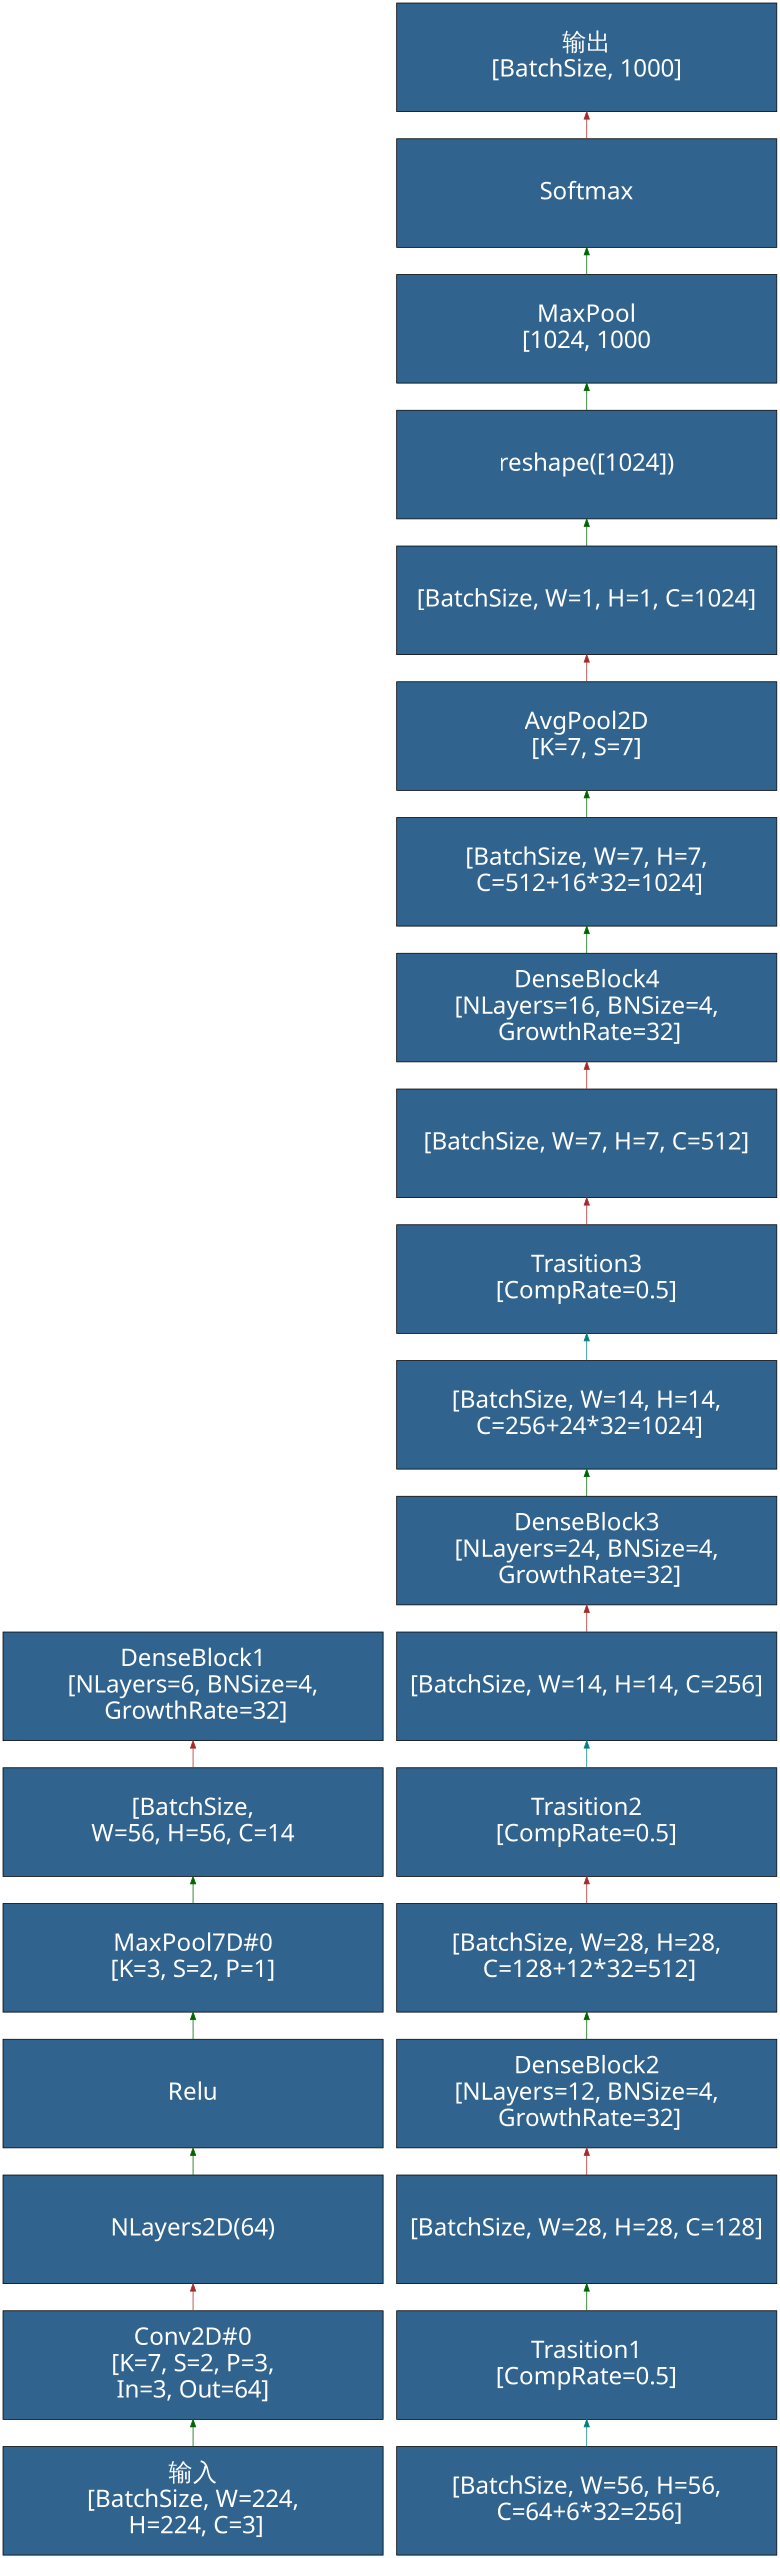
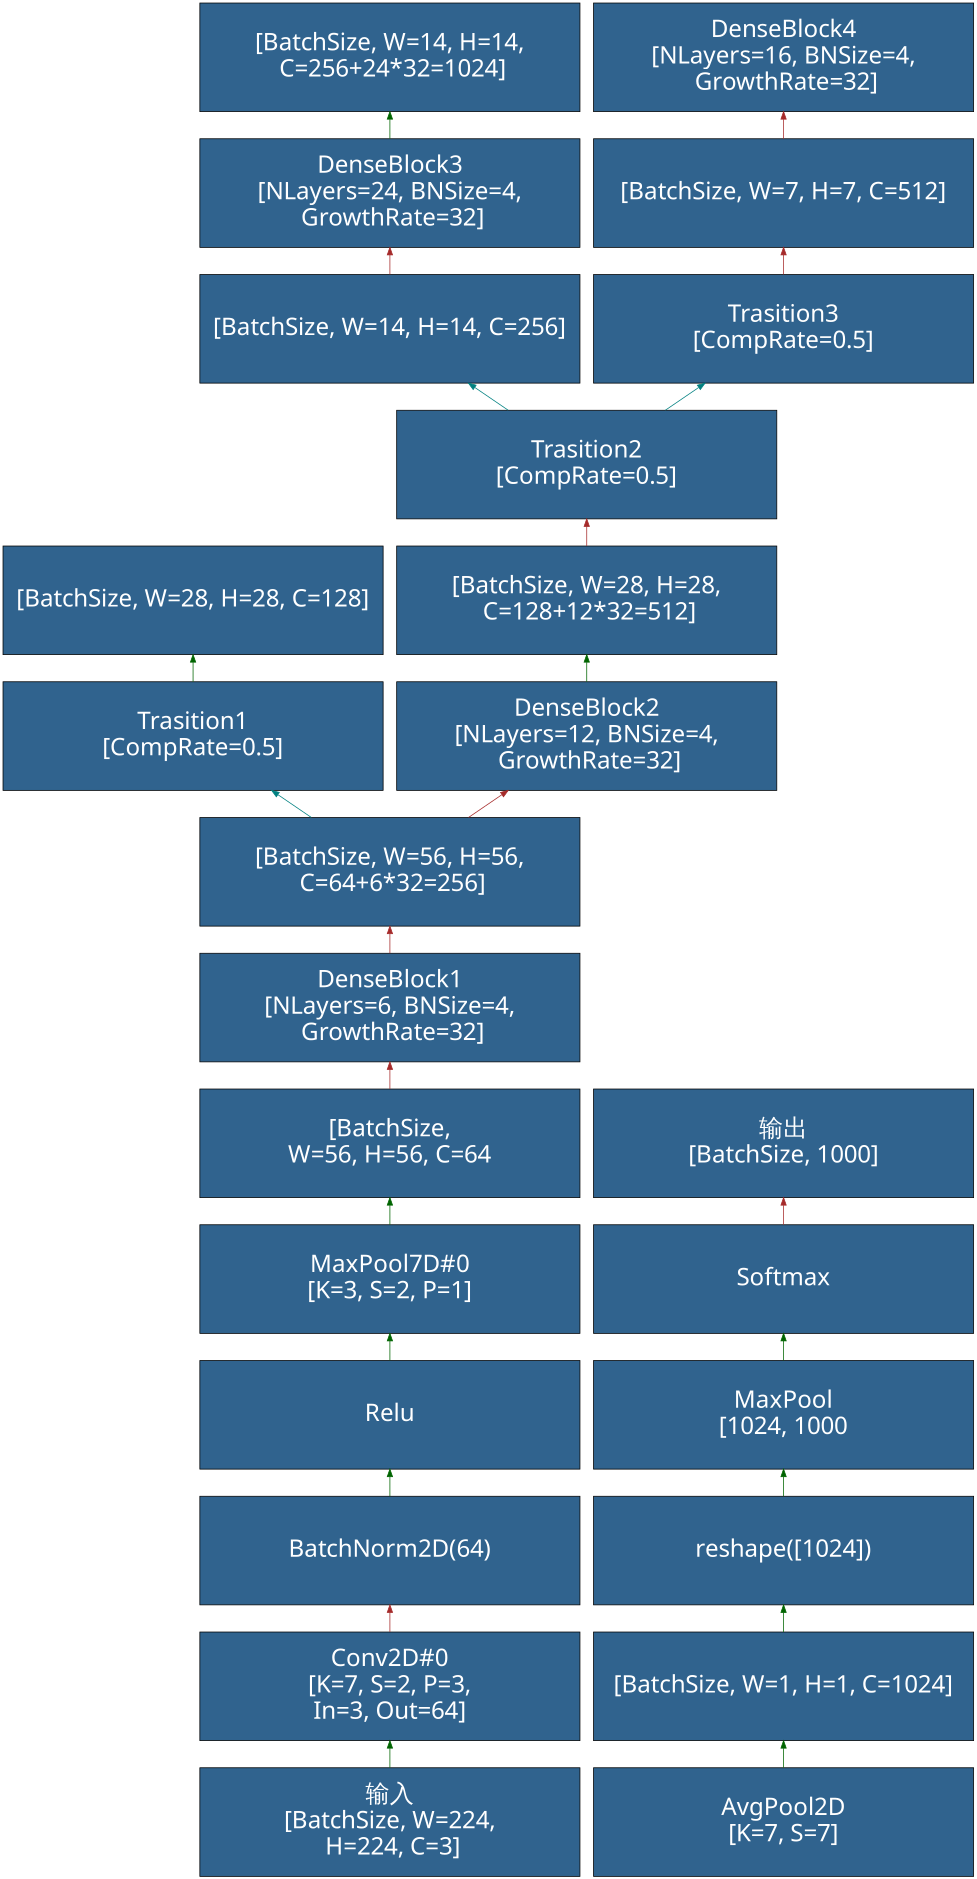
(587, 672) -> (784, 1758)
(587, 872) -> none
none -> (390, 943)
(587, 1351) -> (682, 399)
(193, 1822) -> (390, 1143)
(587, 2165) -> (485, 806)
(193, 2229) -> (390, 1551)
